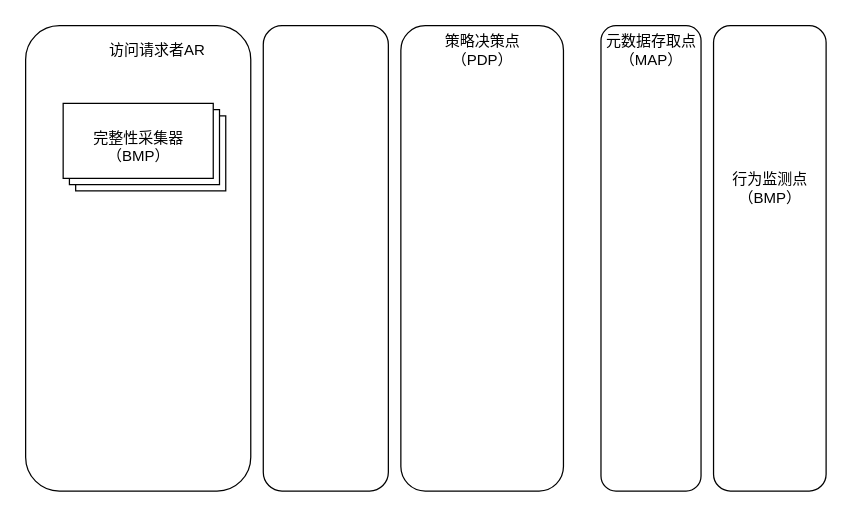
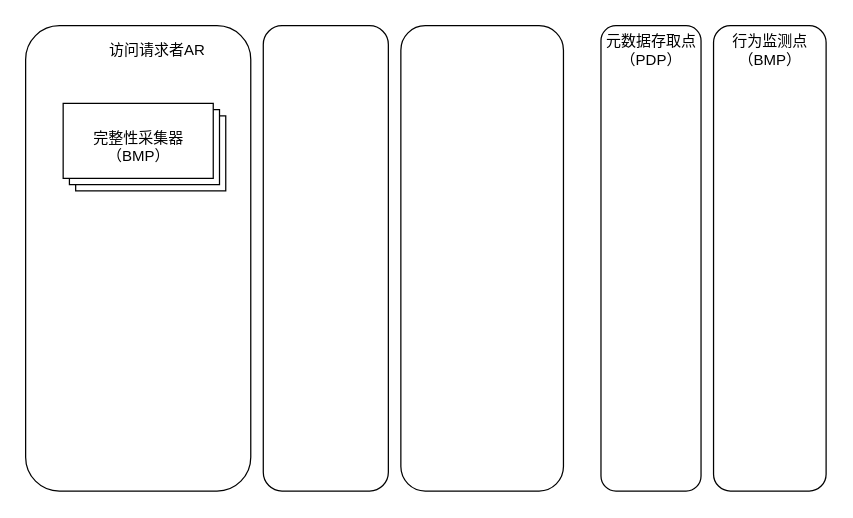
(482, 51) -> none
(651, 51) -> (651, 51)
(769, 188) -> (769, 51)
